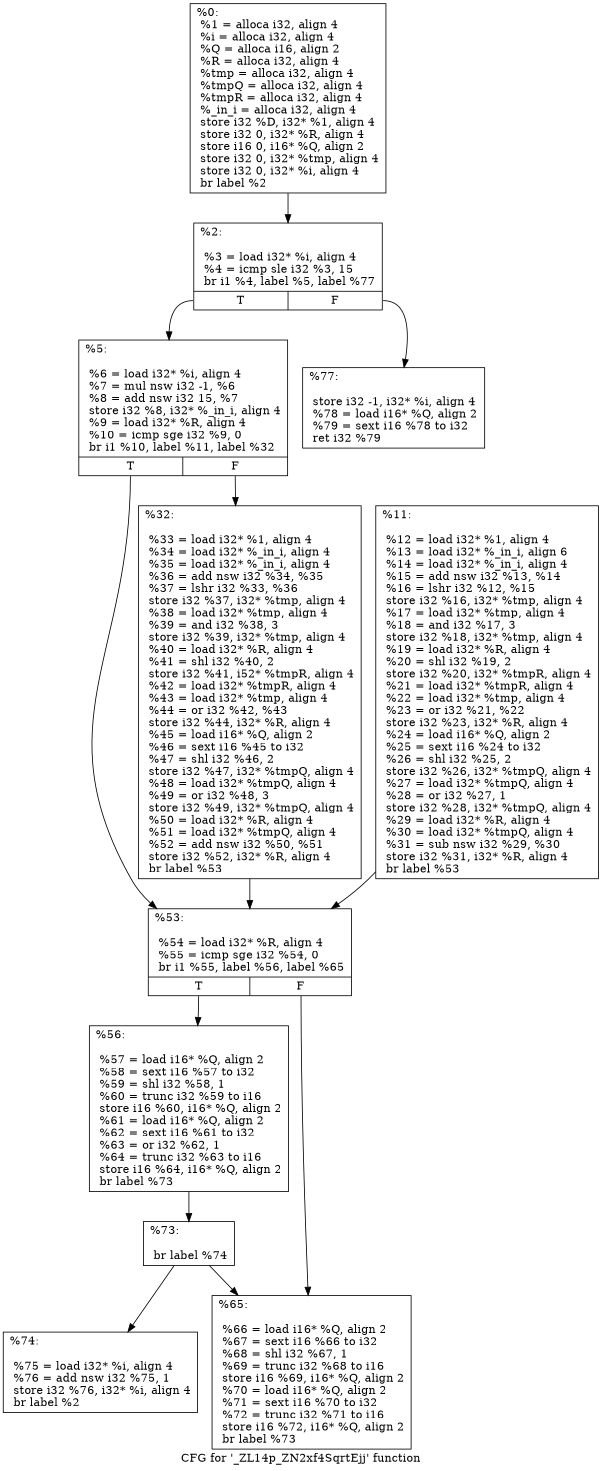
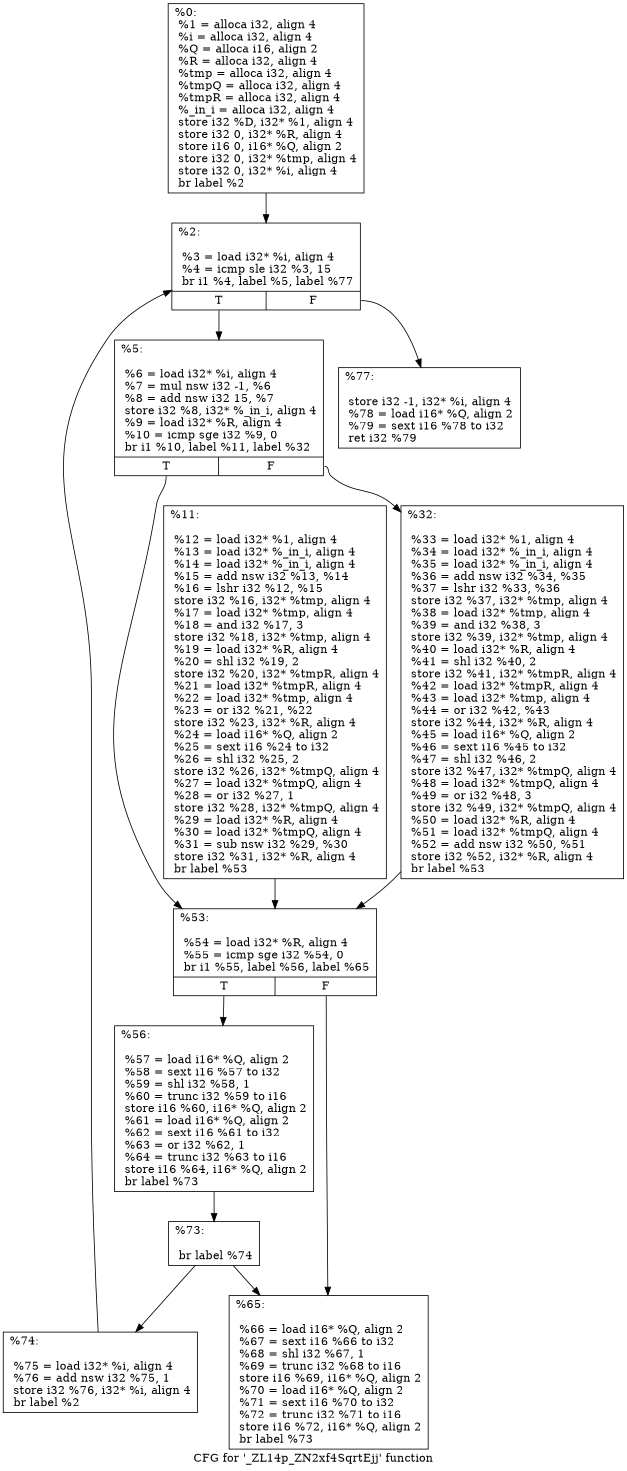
(475, 552) -> (263, 552)
(250, 674) -> (512, 674)
none -> (91, 793)
